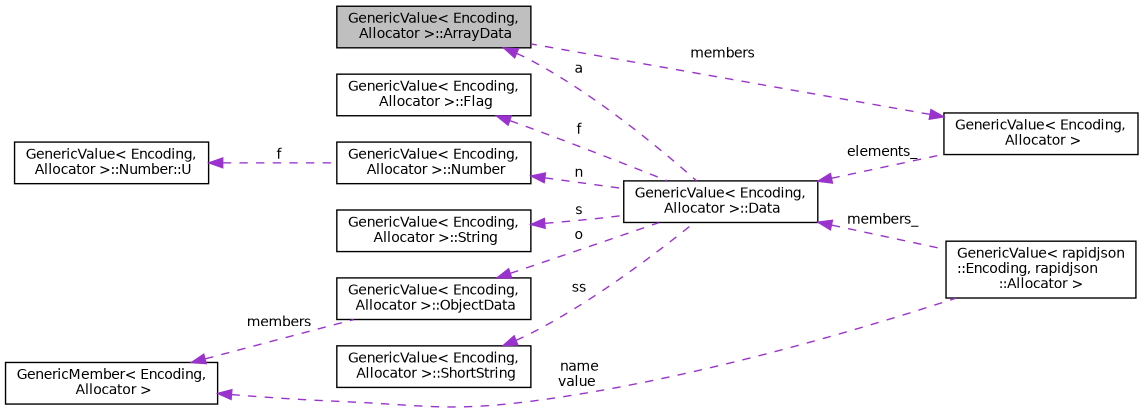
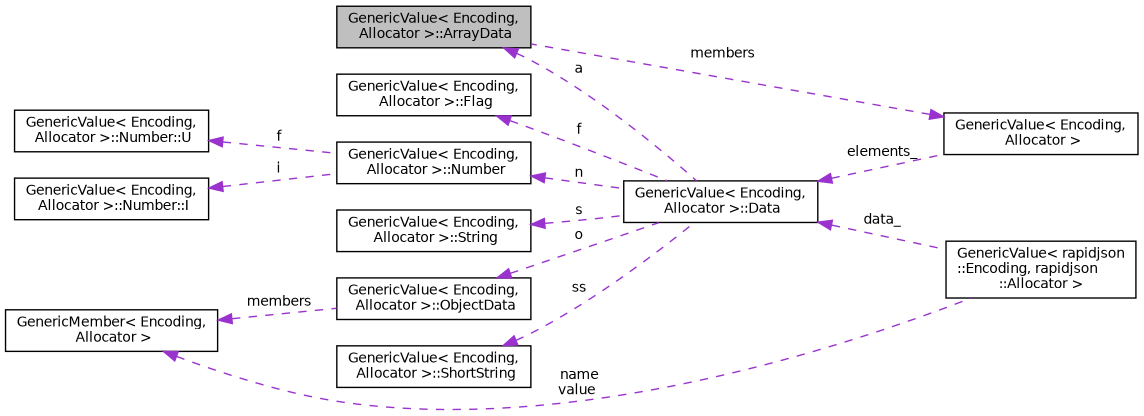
none -> (112, 199)
(881, 220) -> (881, 220)
